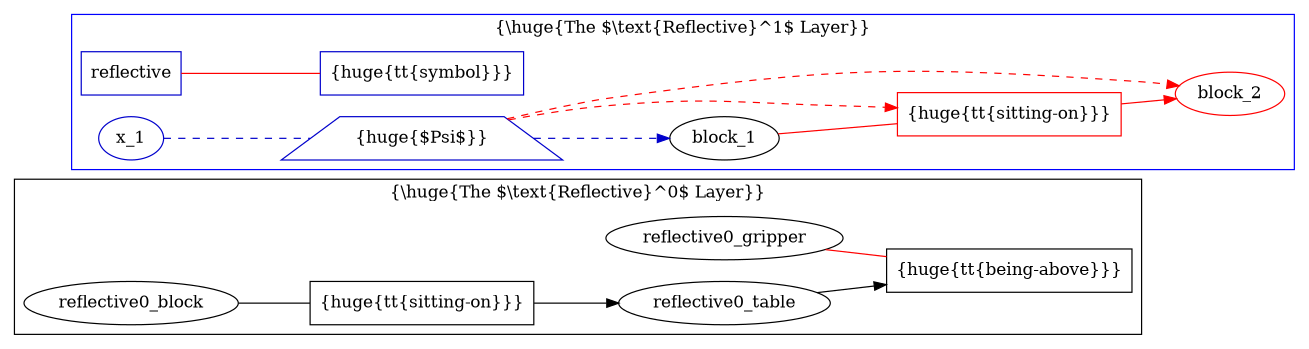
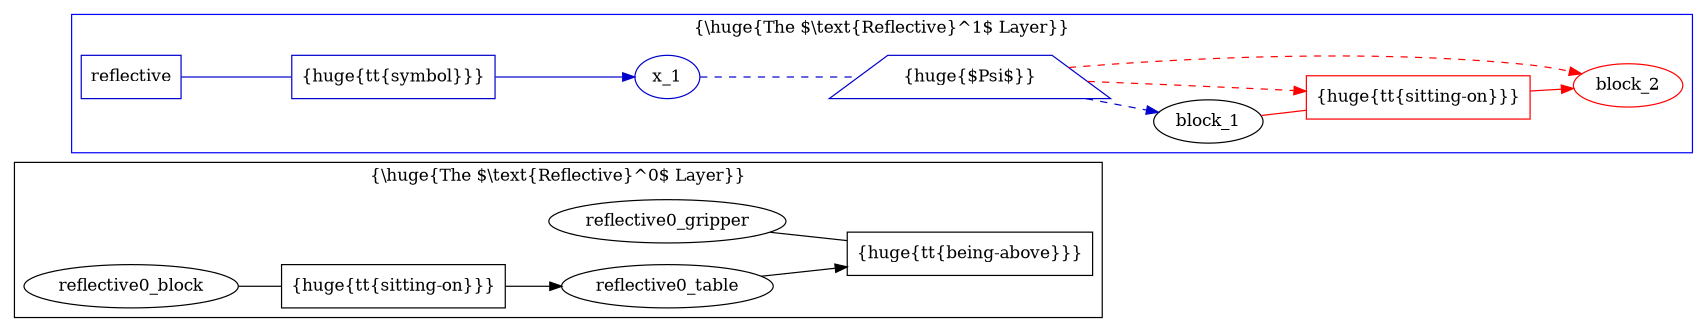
(251, 73) -> (236, 77)
none -> (559, 77)
(856, 253) -> (809, 236)
